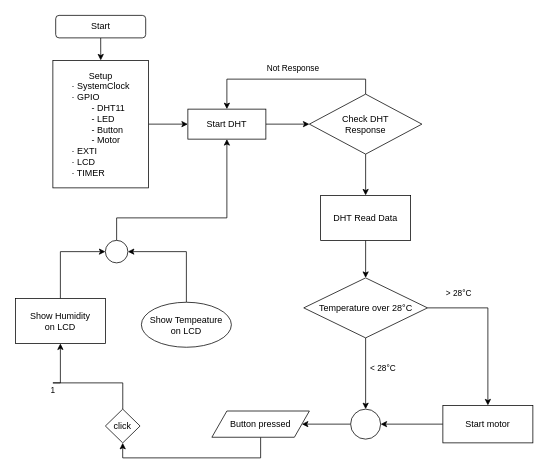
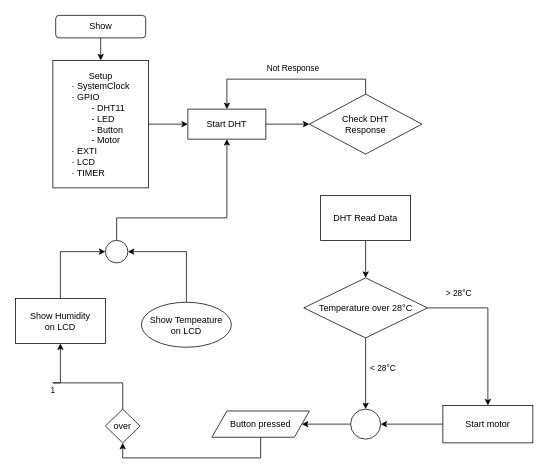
(101, 27) -> (101, 27)
(366, 172) -> none
(123, 426) -> (123, 426)
